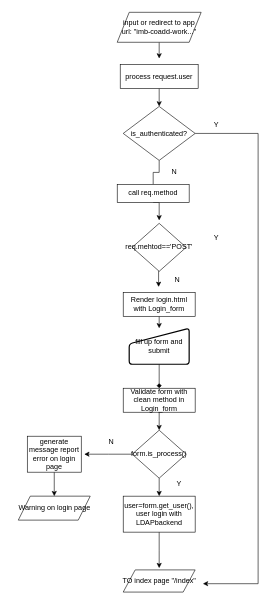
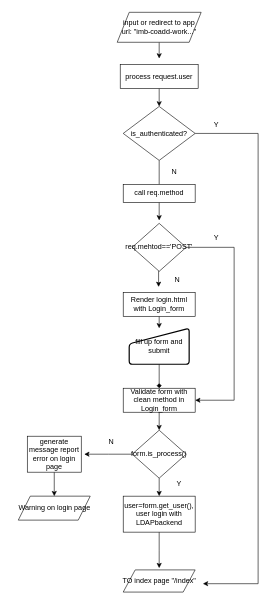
(153, 194) -> (159, 194)
none -> (233, 248)
